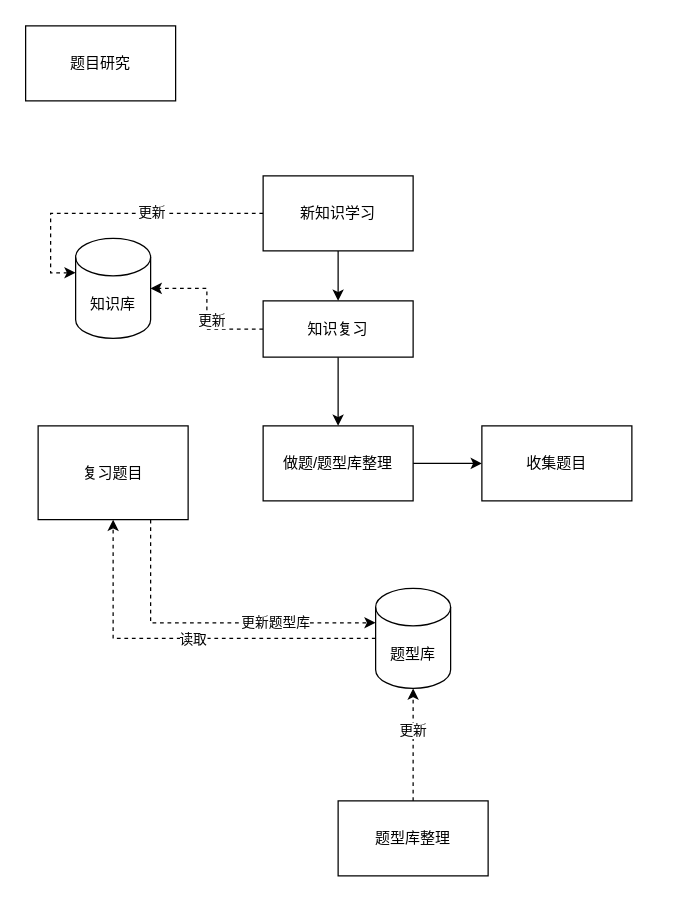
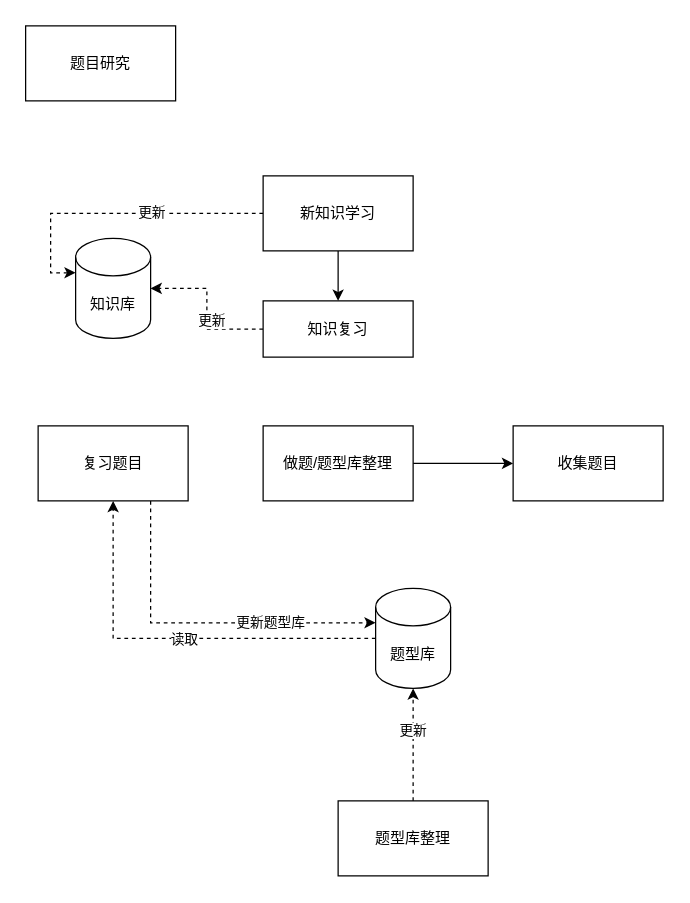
(338, 387) -> none
(557, 463) -> (588, 463)
(113, 473) -> (113, 463)
